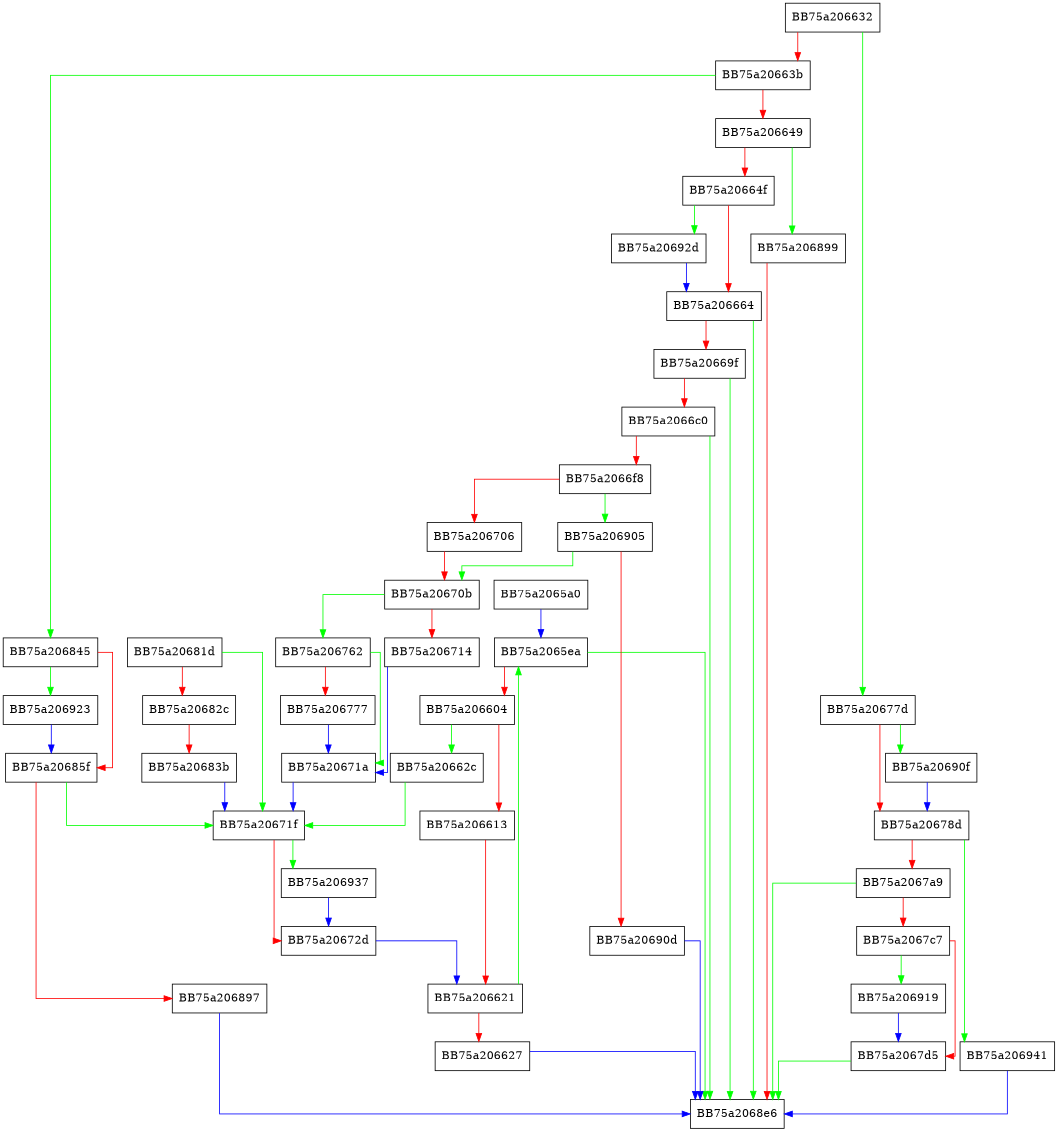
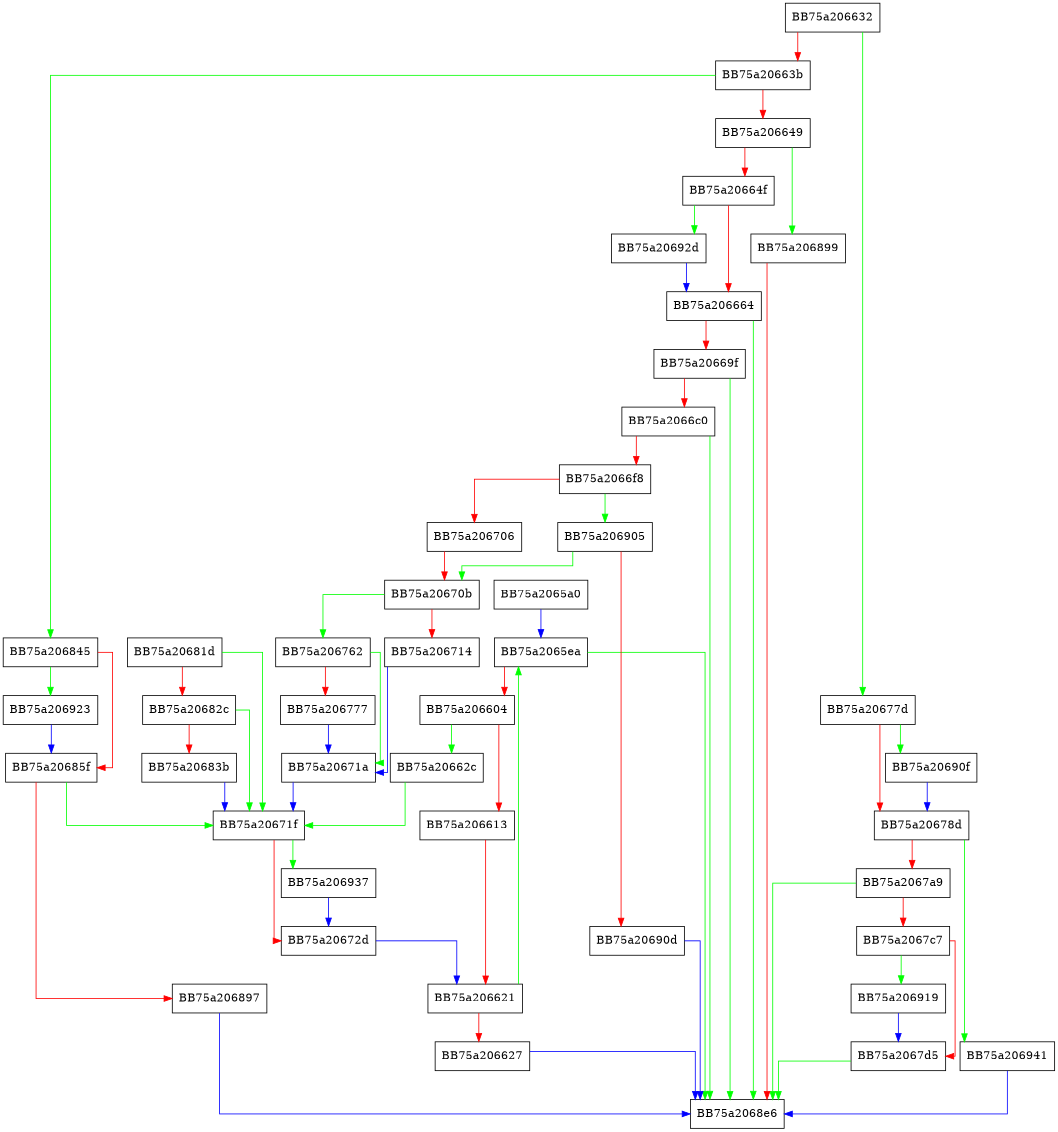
none -> (249, 750)
